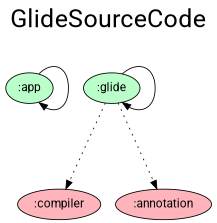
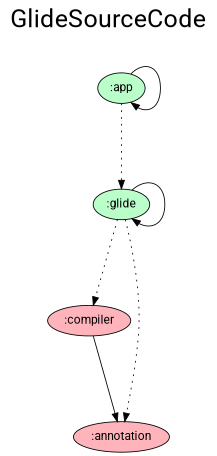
none -> (121, 142)
none -> (104, 375)
